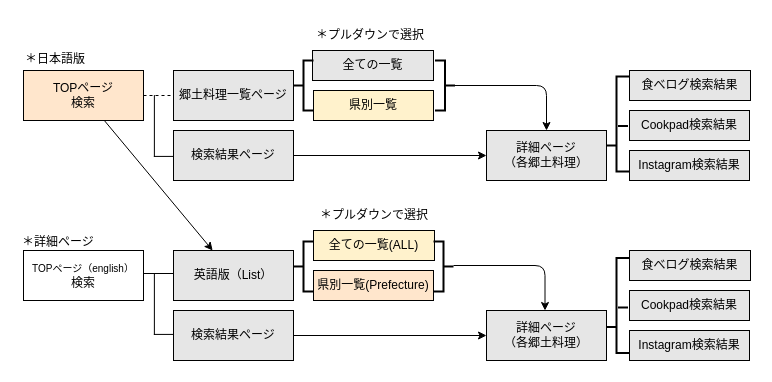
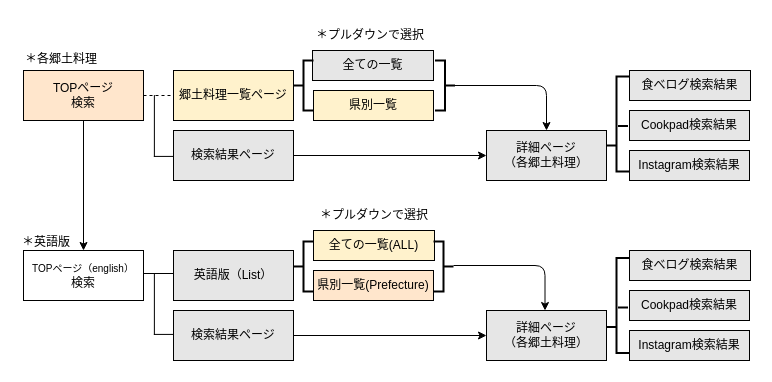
(56, 60) -> (62, 60)
(234, 96) -> (234, 96)
(156, 183) -> (84, 182)
(59, 243) -> (47, 243)
